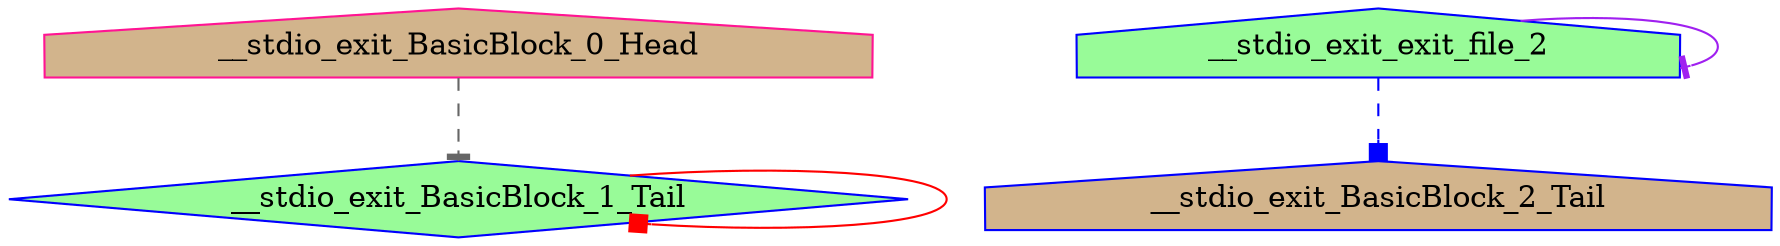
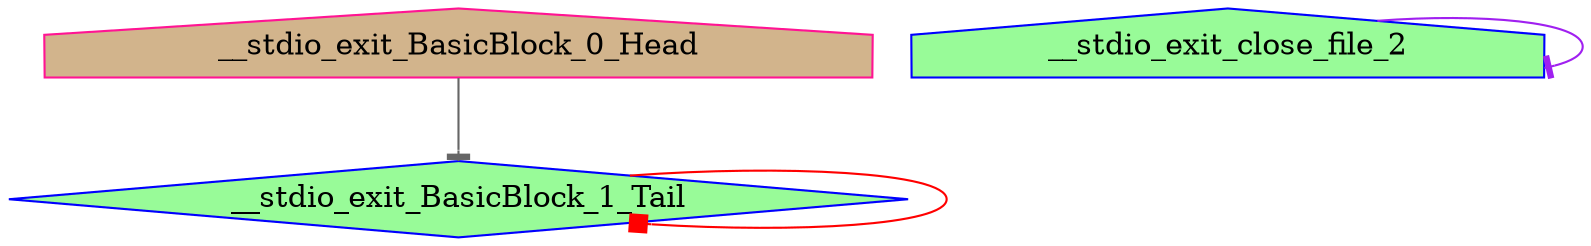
(1378, 47) -> (1228, 47)
(458, 114) -> (458, 114)
(1378, 199) -> none
